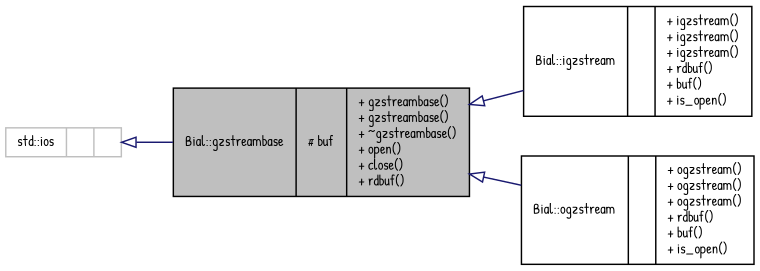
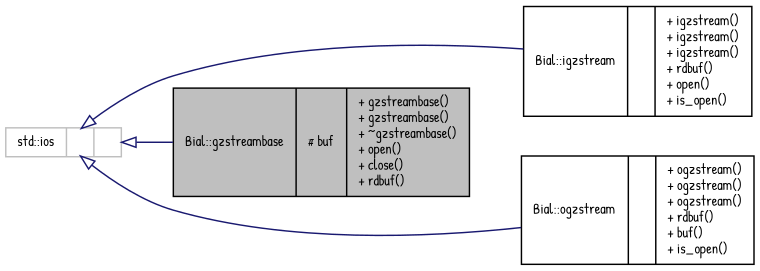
(685, 84) -> (689, 84)
(504, 96) -> (301, 51)
(502, 181) -> (300, 232)
